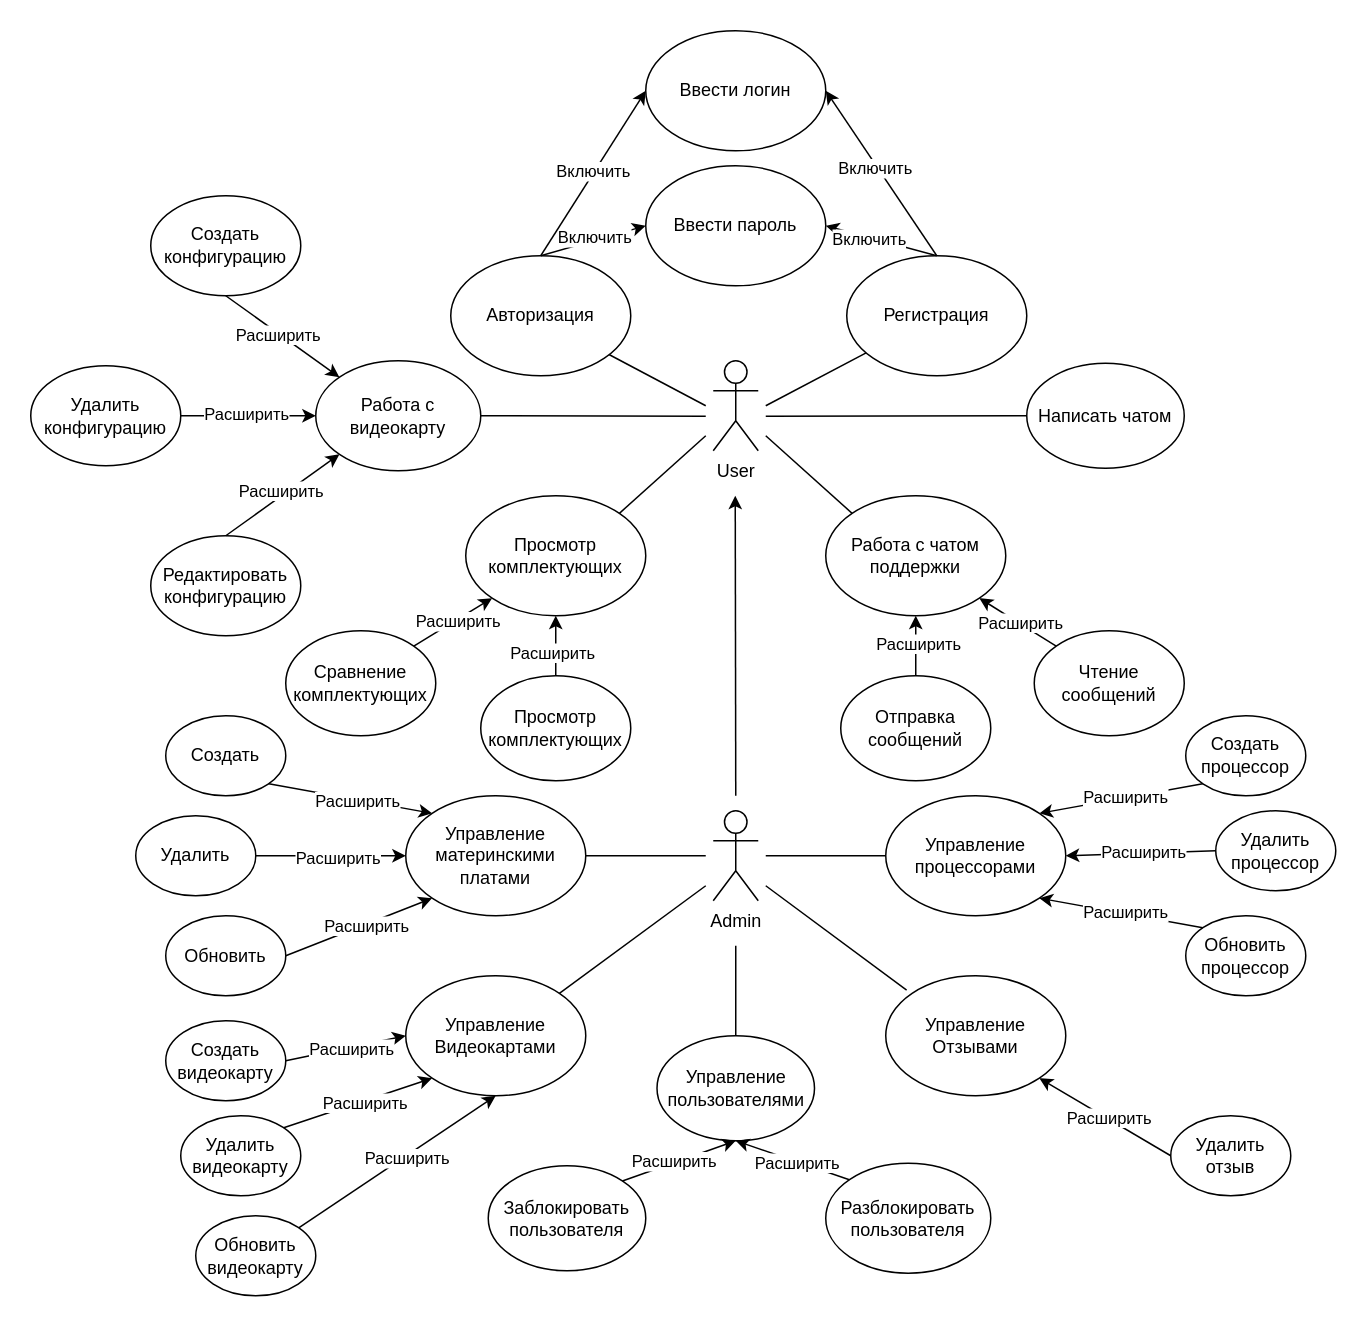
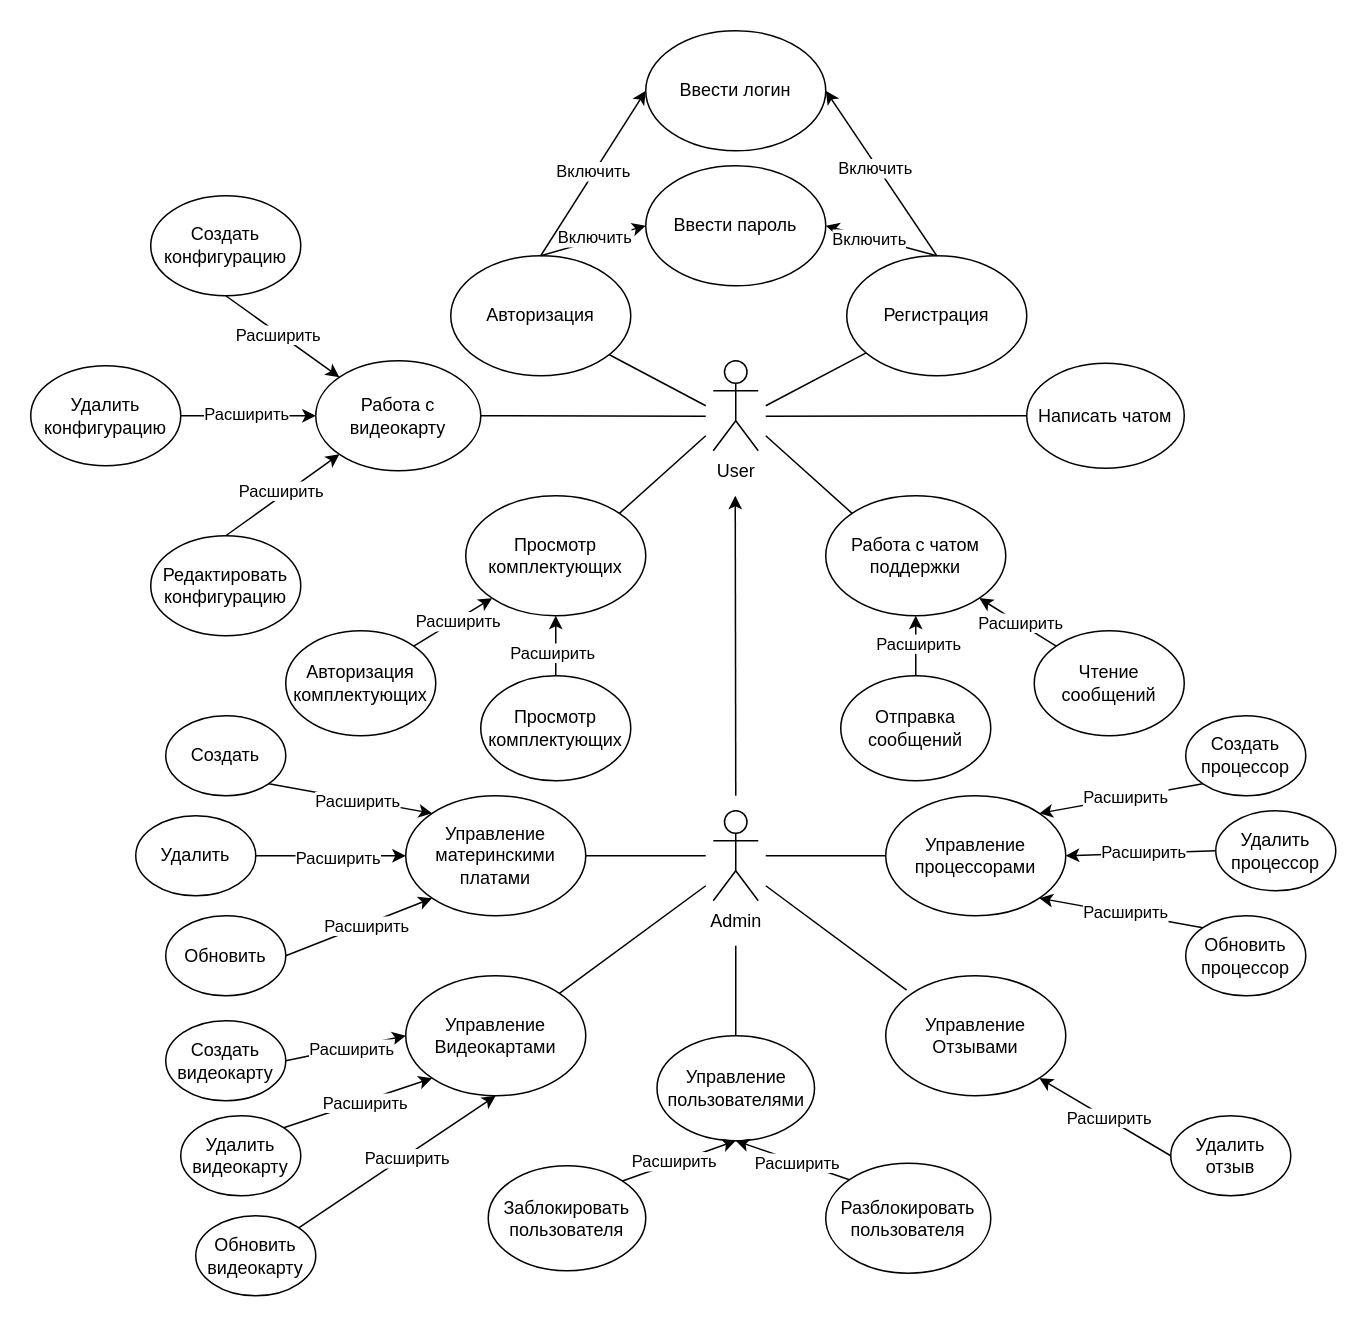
(361, 683) -> (361, 683)
